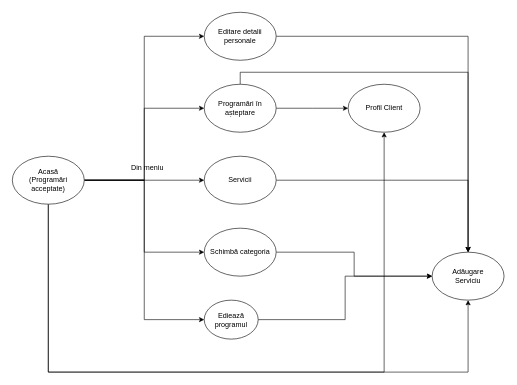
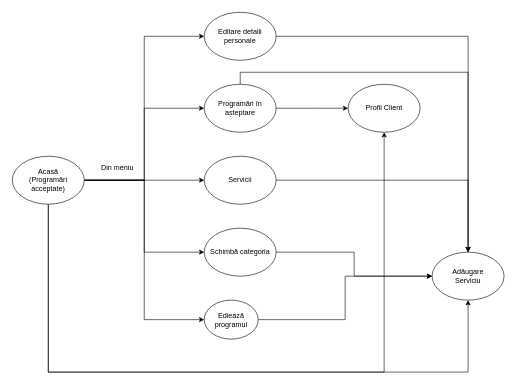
(147, 168) -> (117, 168)
